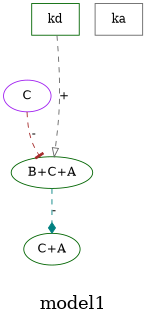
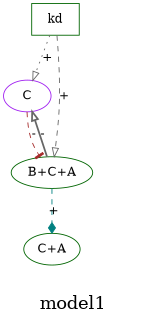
(119, 19) -> none
none -> (43, 54)
none -> (41, 138)
(54, 211) -> (54, 211)
